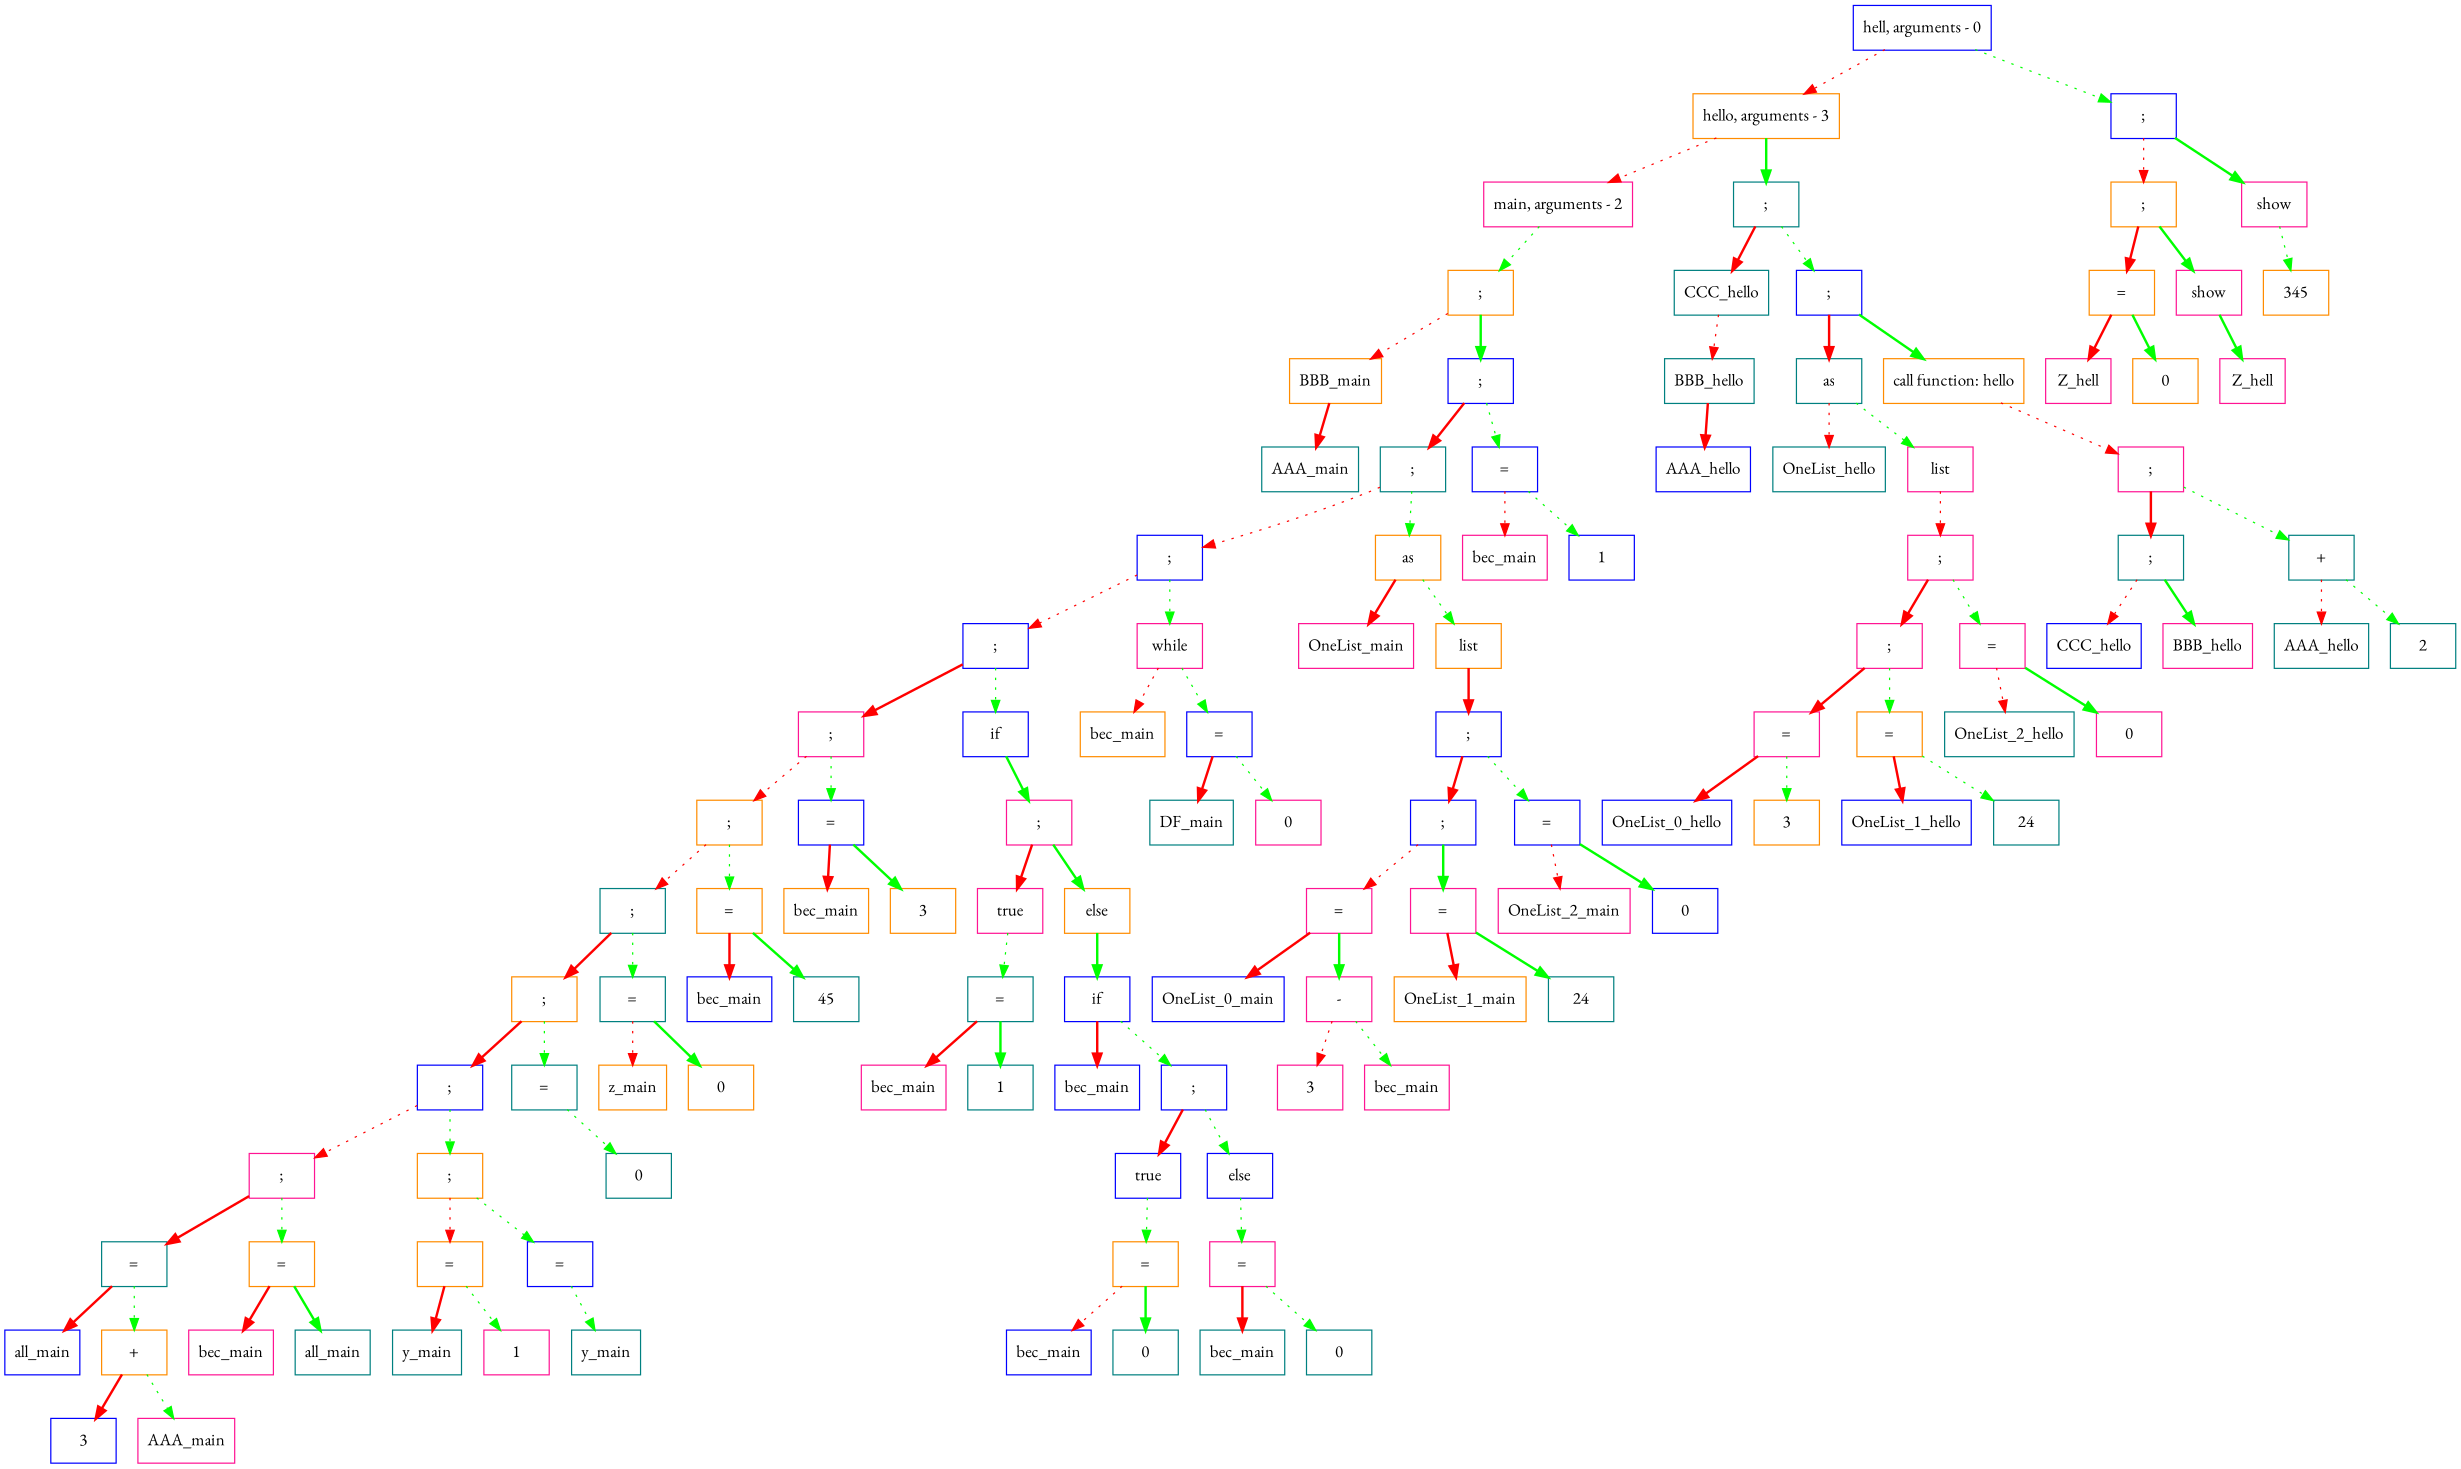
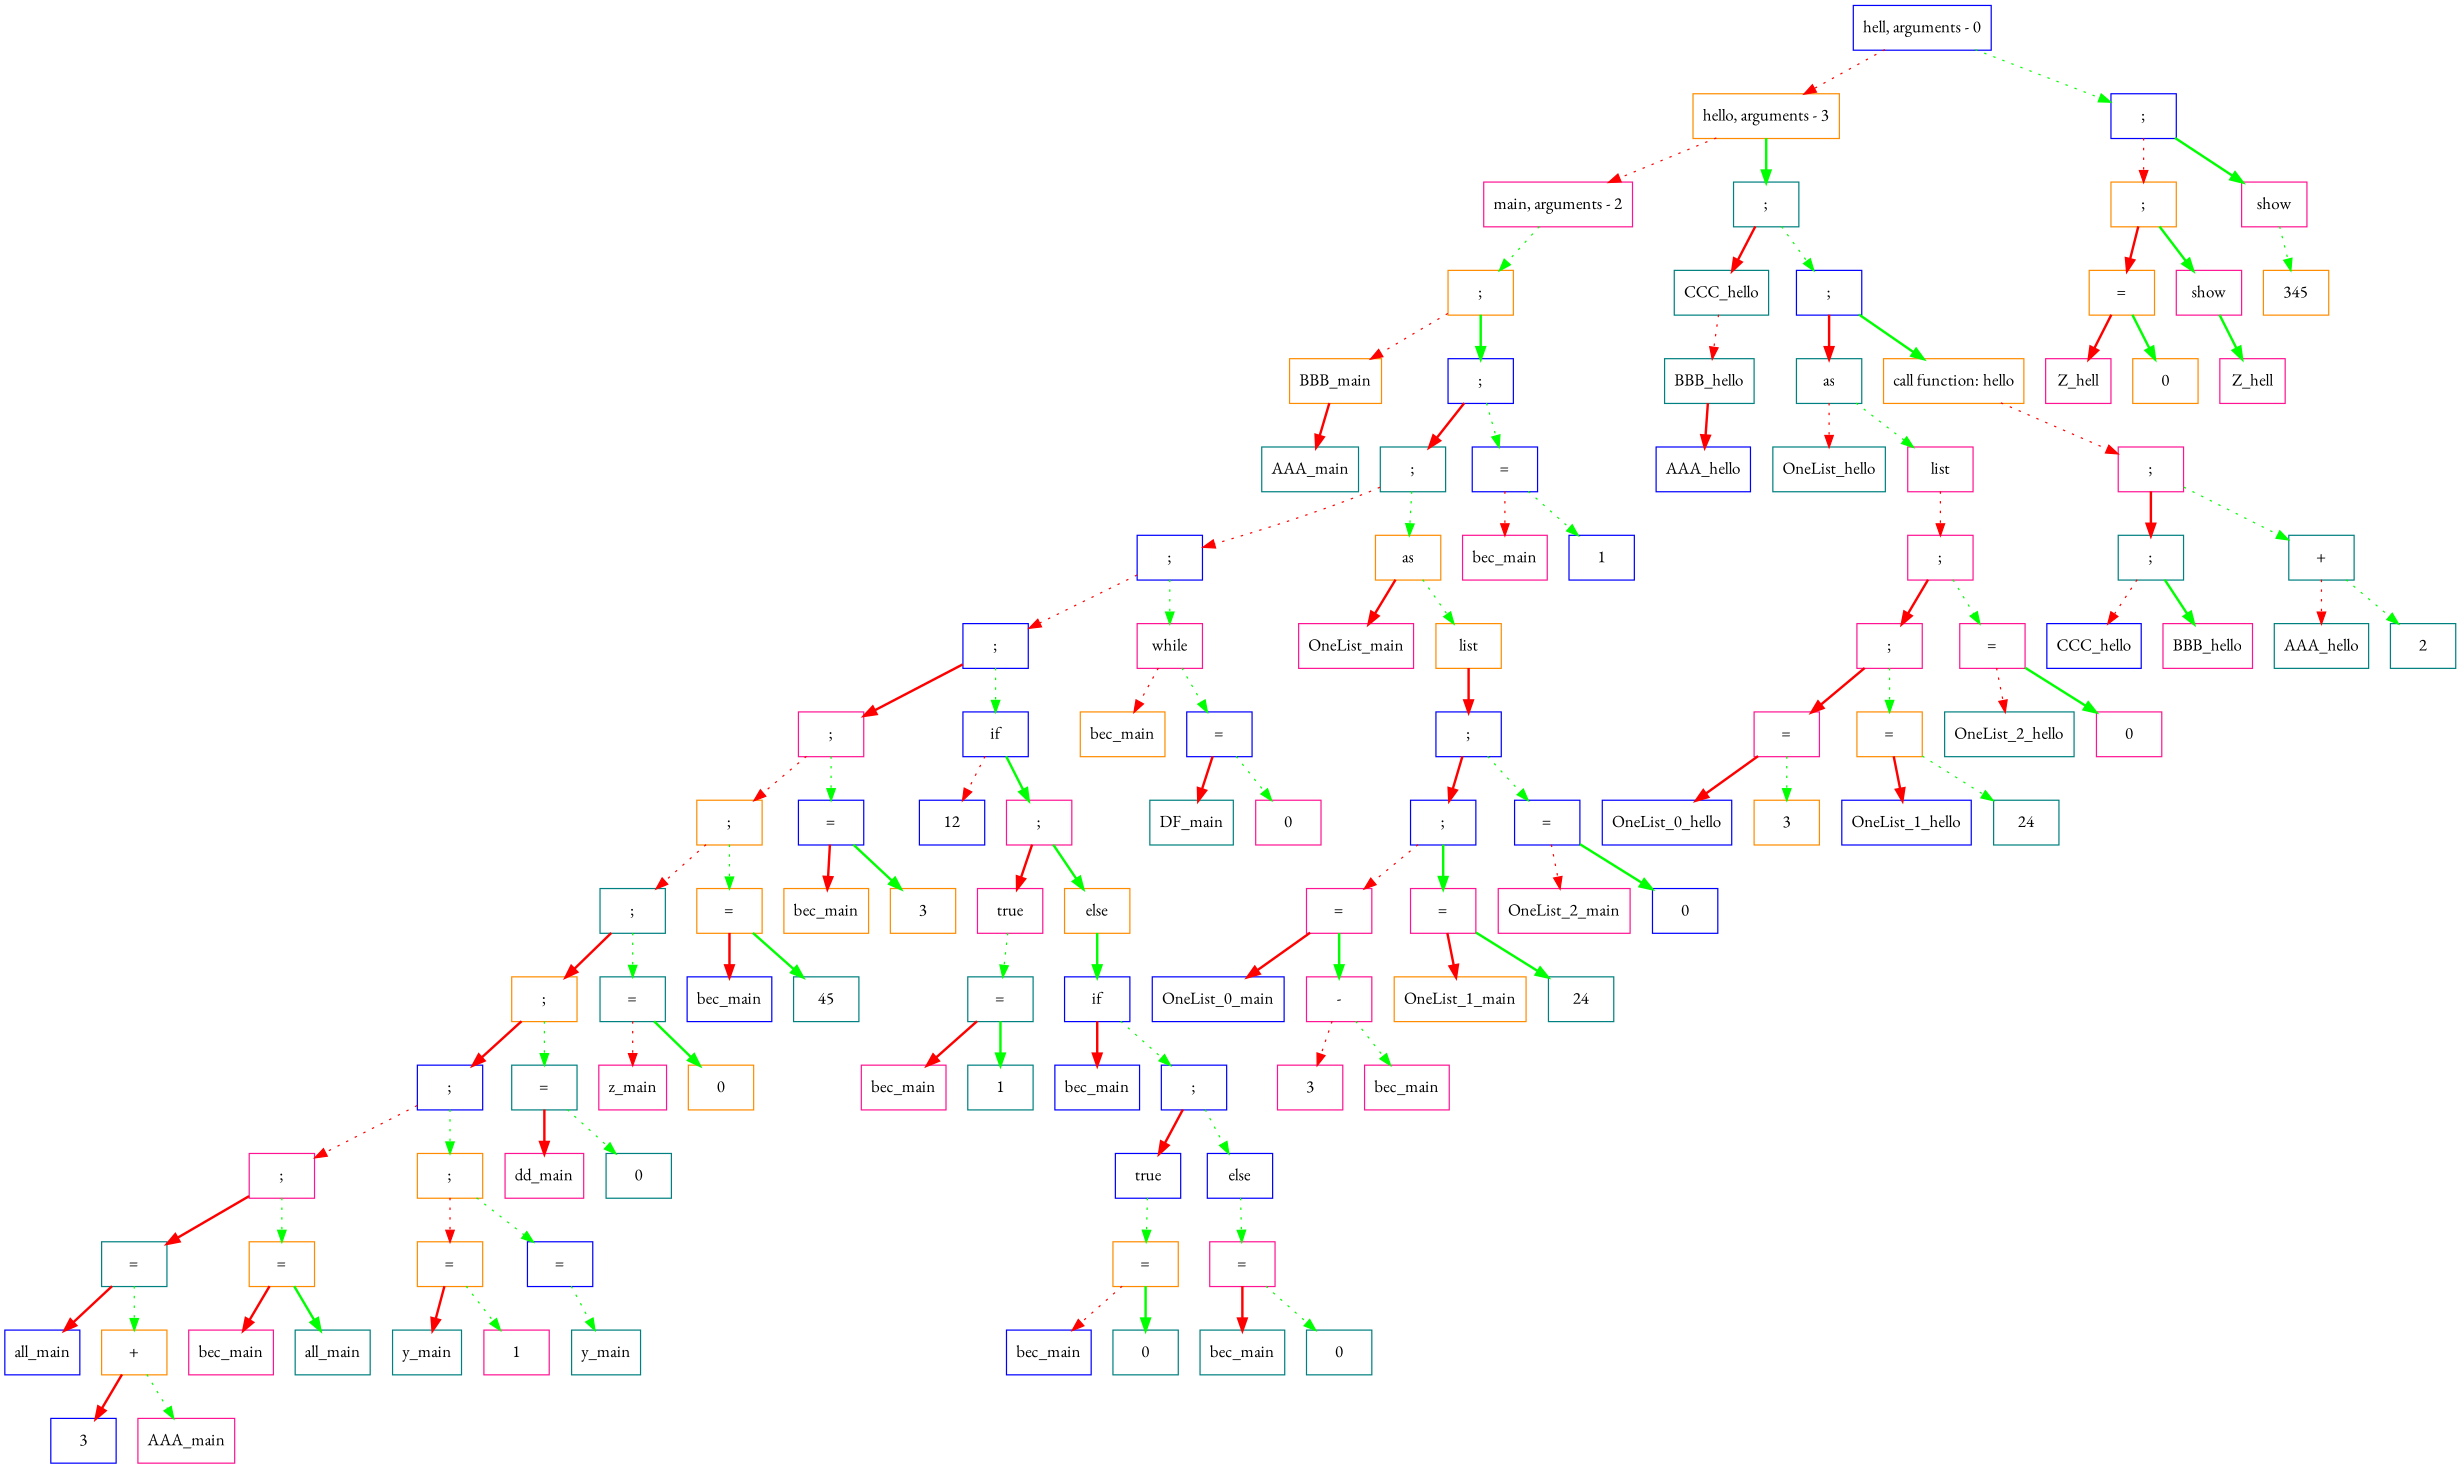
none -> (952, 823)
(633, 1088) -> (633, 1088)
none -> (544, 1176)
